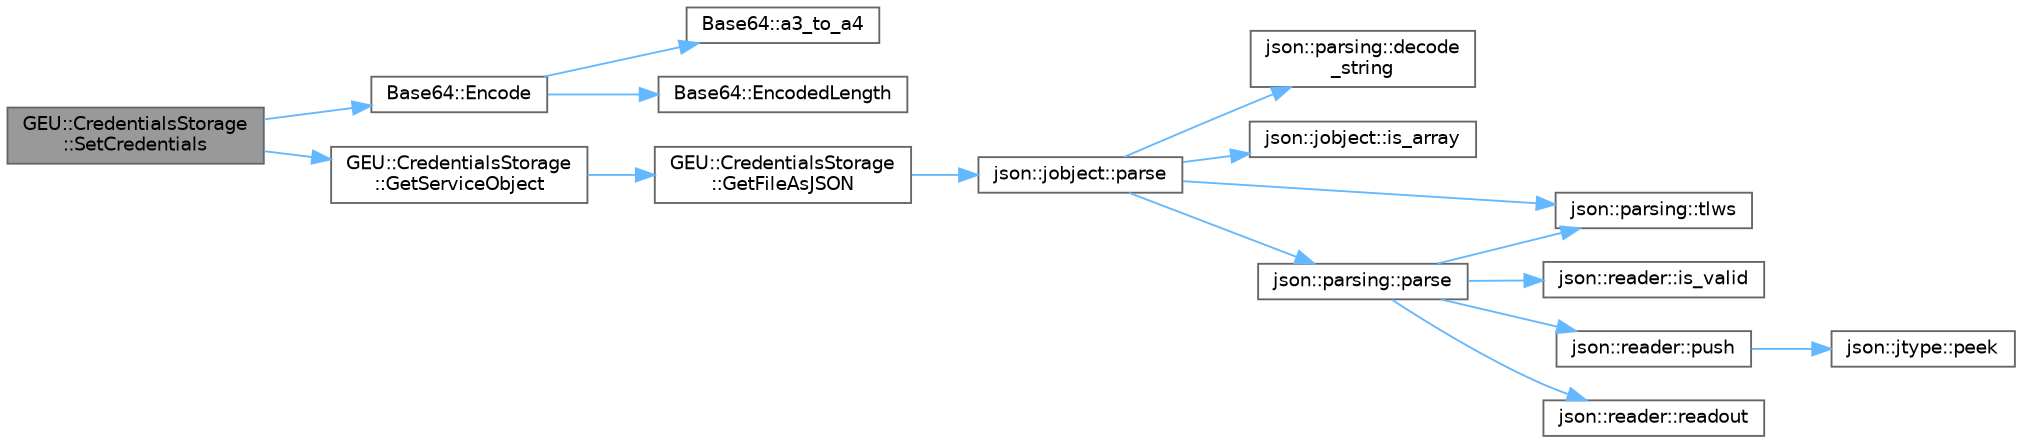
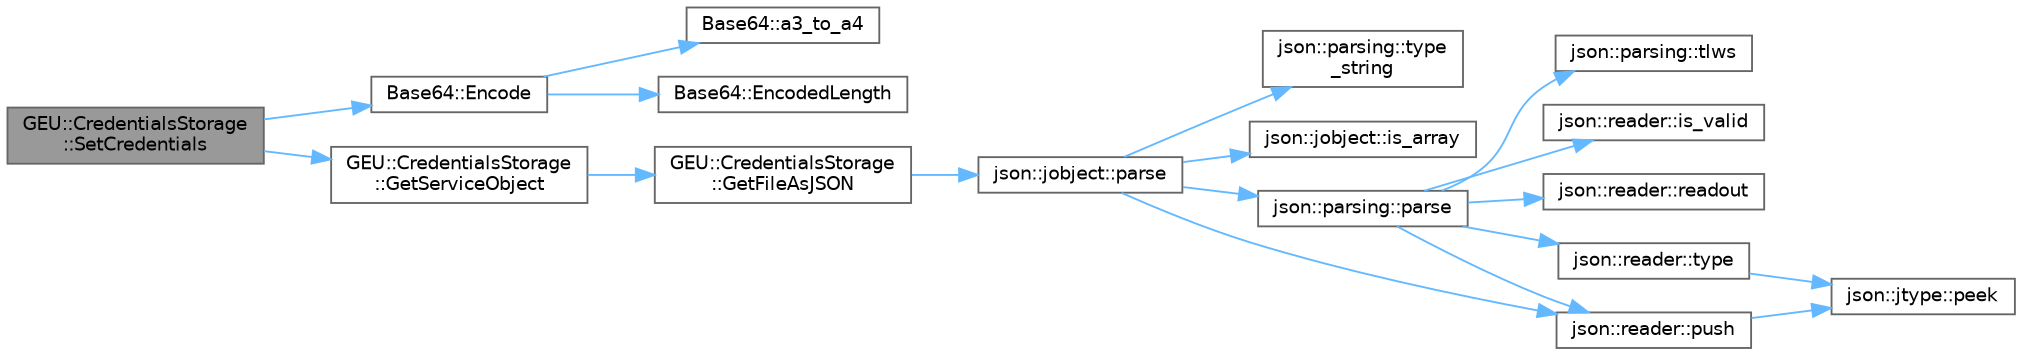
(1363, 59) -> (1363, 59)
(1360, 192) -> (1326, 264)
none -> (1654, 261)
